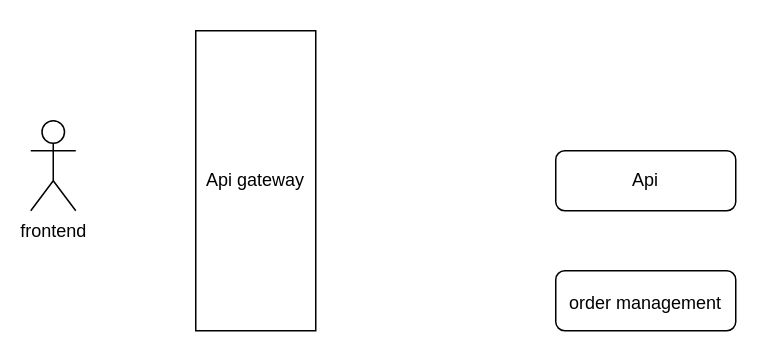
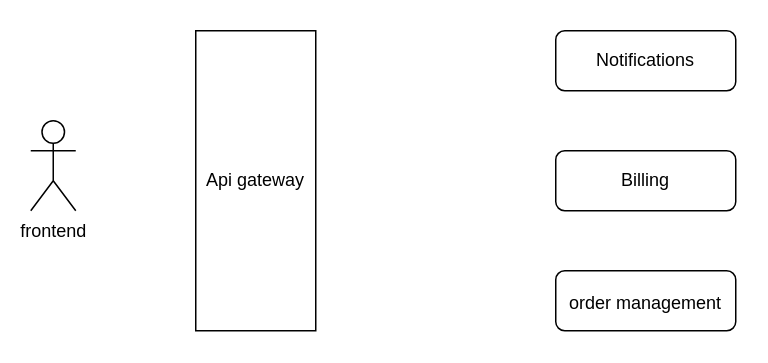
none -> (646, 61)
(646, 181) -> (646, 181)
